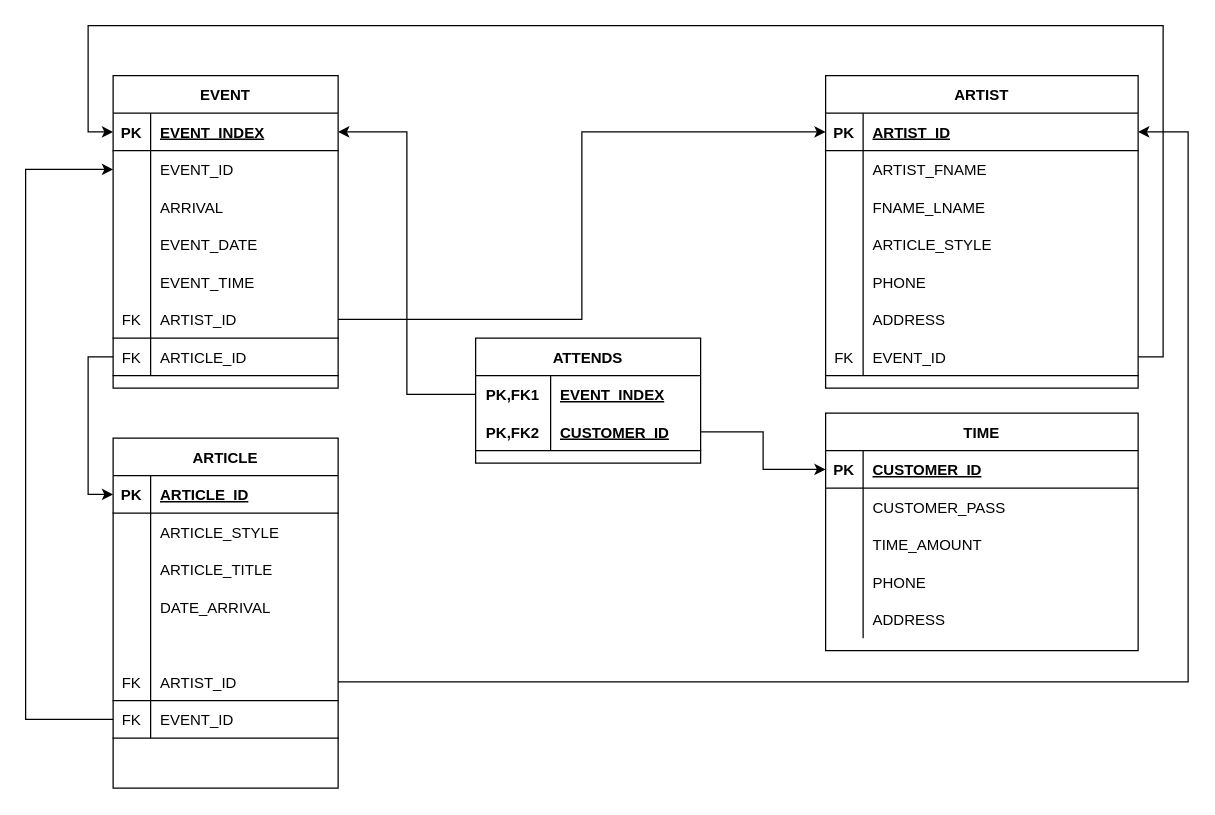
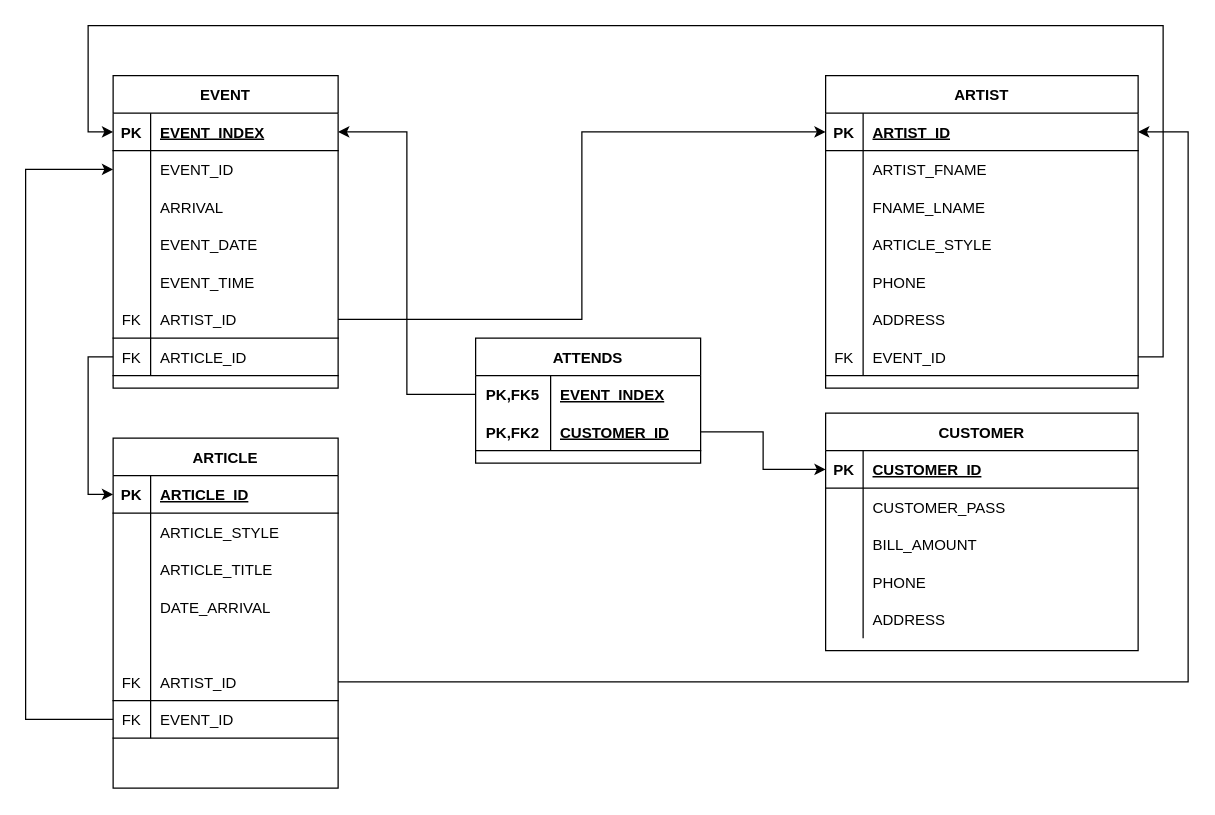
(513, 395) -> (513, 395)
(981, 433) -> (981, 433)
(919, 545) -> (919, 545)
